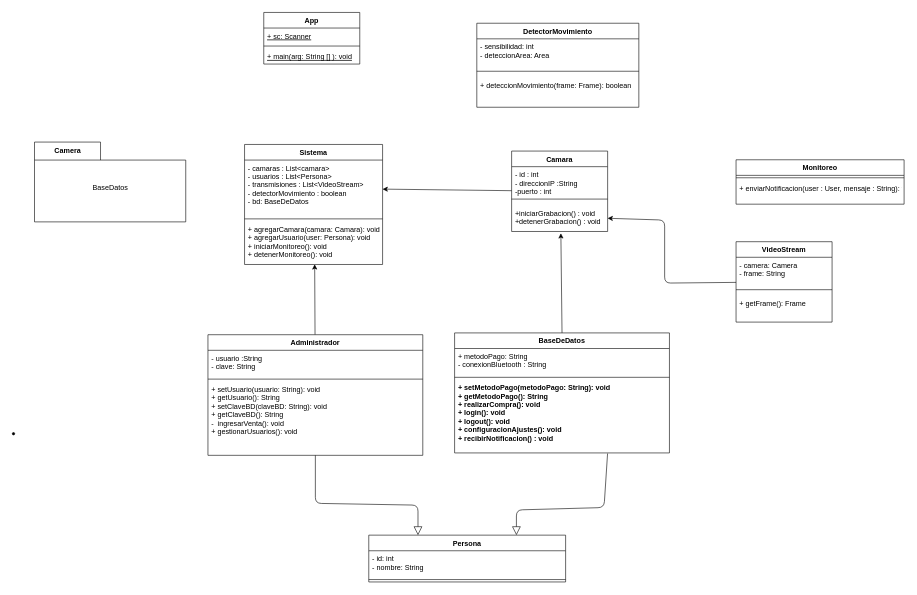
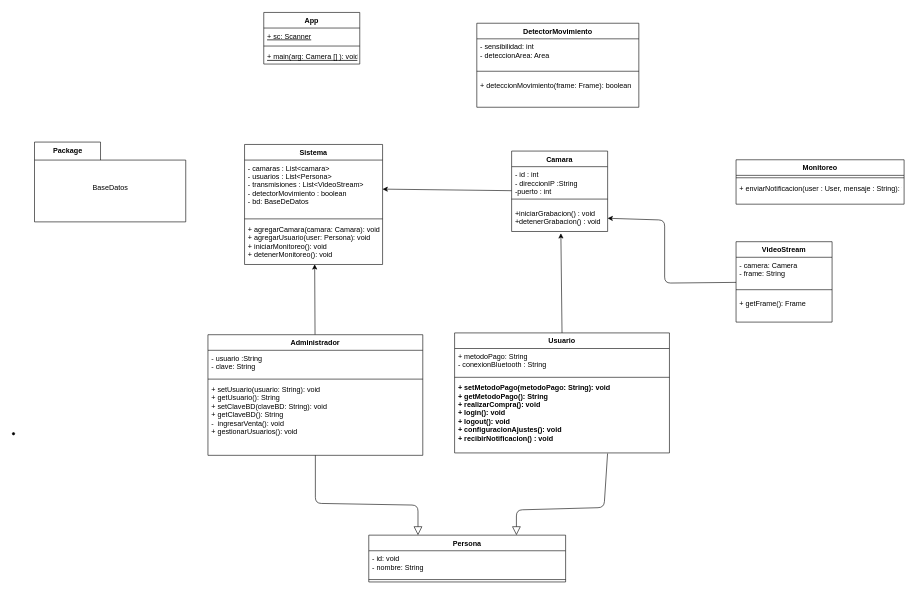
(316, 56) -> (317, 56)
(68, 151) -> (68, 151)
(562, 341) -> (562, 341)
(385, 559) -> (387, 559)
